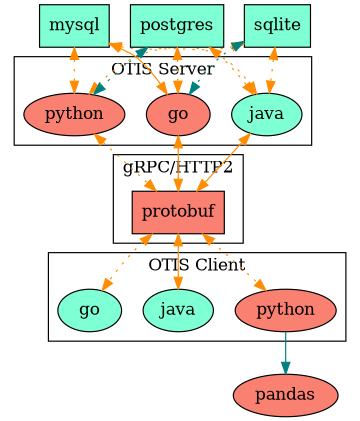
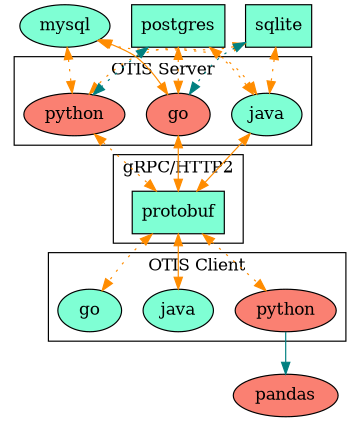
(74, 26) -> (65, 26)
(178, 212) -> (178, 212)
